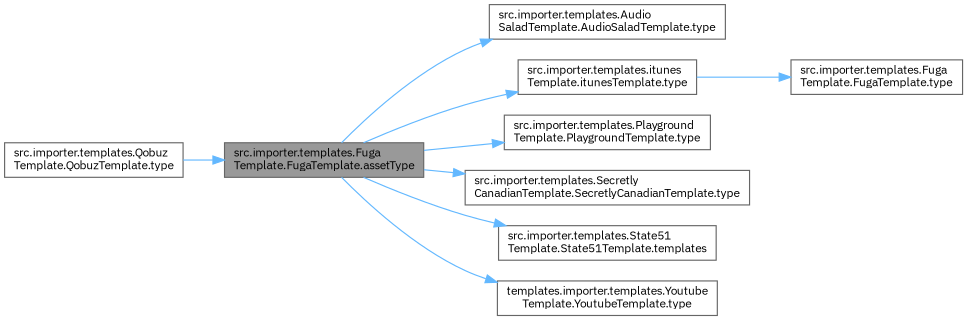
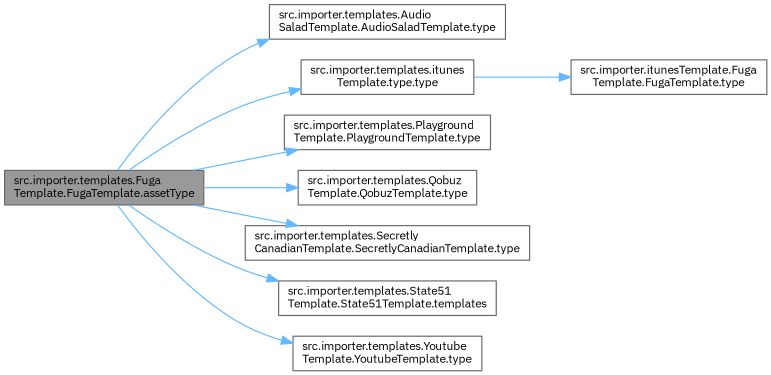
(607, 77) -> (387, 77)
(877, 77) -> (669, 77)
(198, 160) -> (245, 188)
(607, 298) -> (387, 353)
